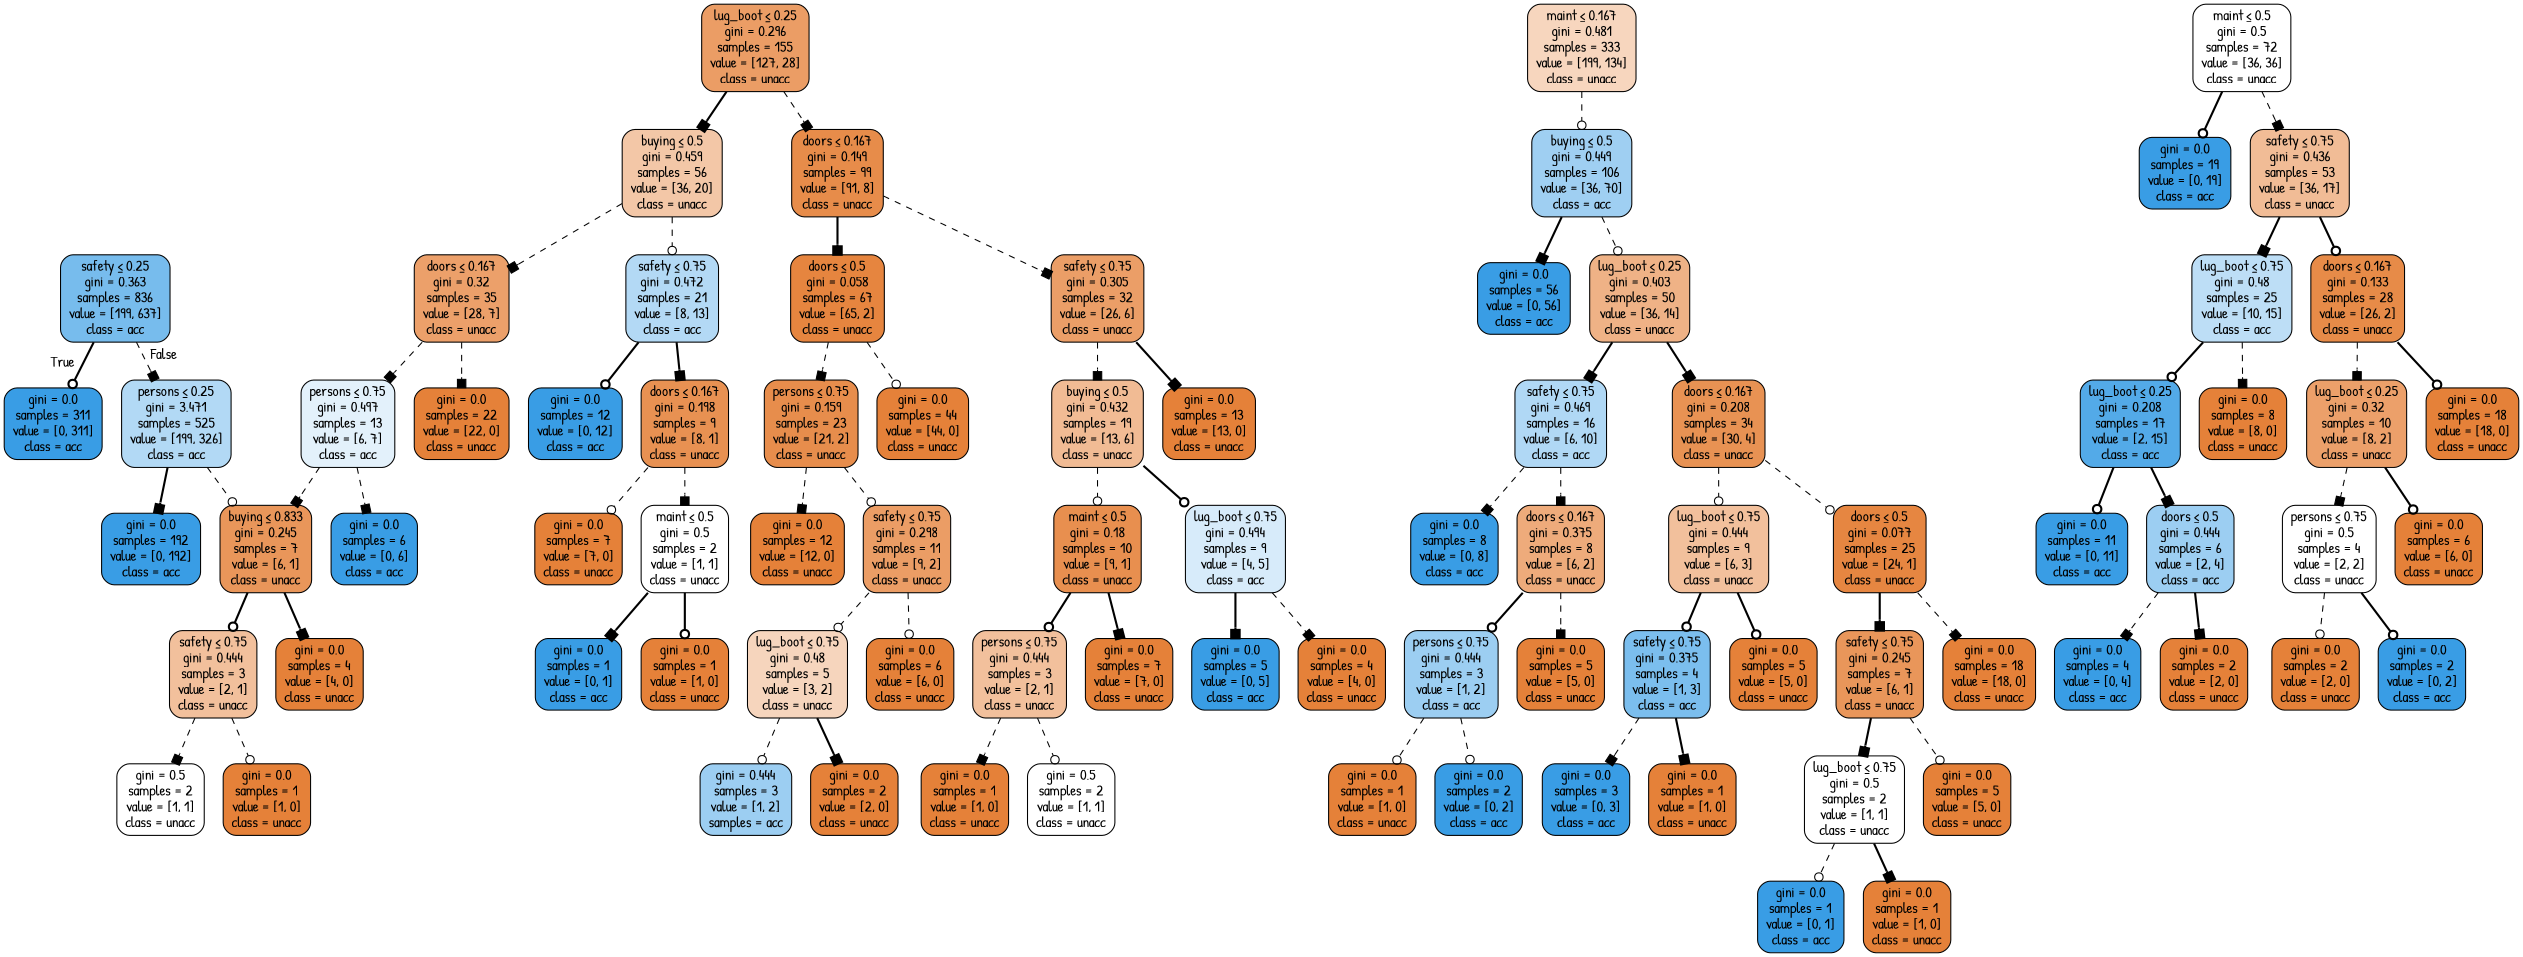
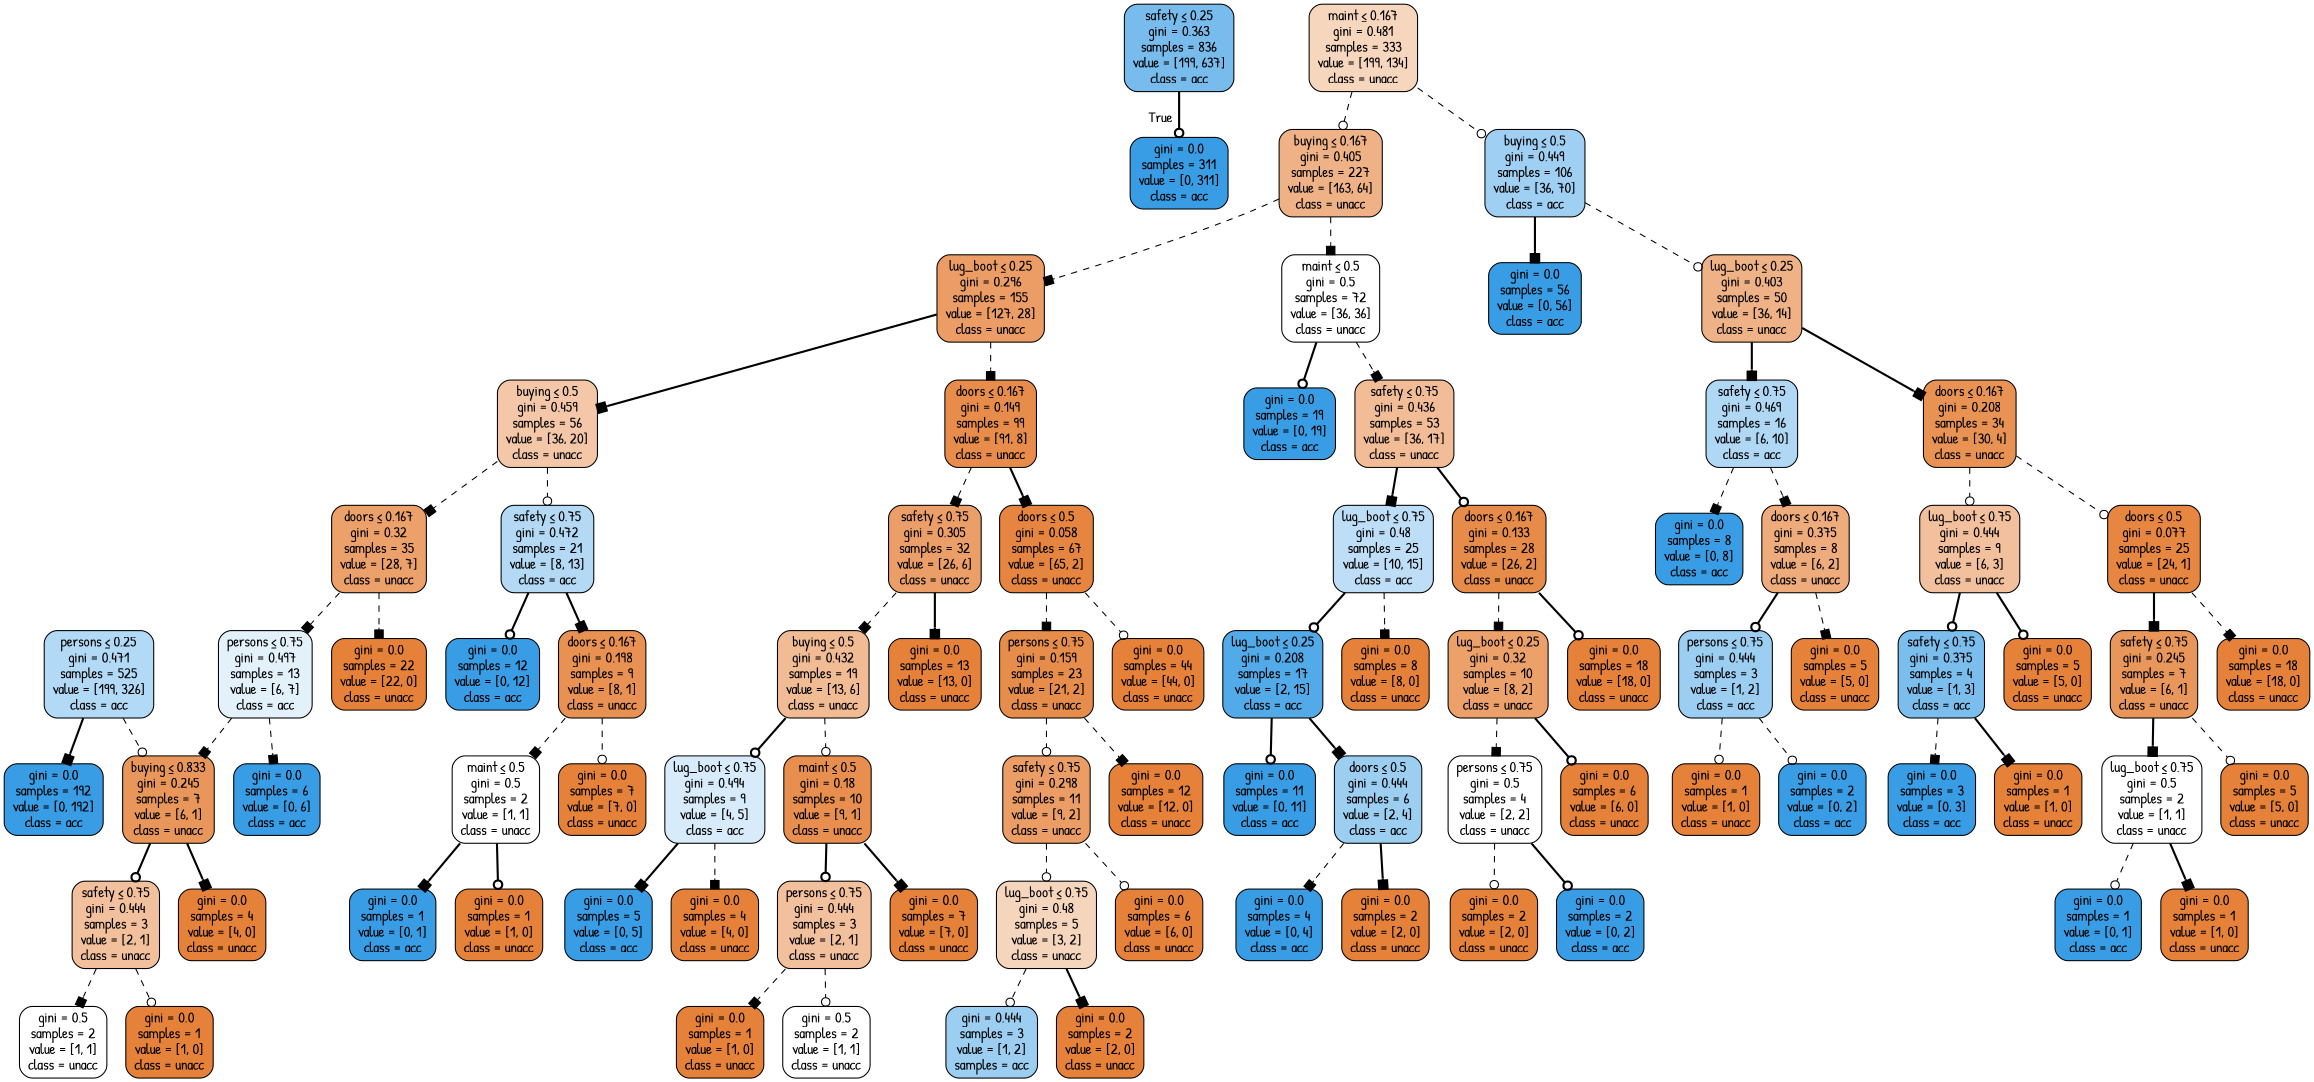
none -> (1331, 173)
(143, 356) -> none
(176, 407) -> (99, 658)
